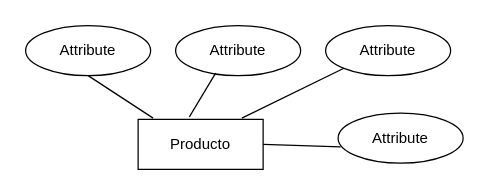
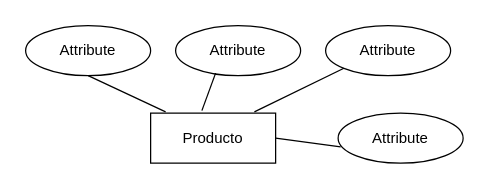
(201, 144) -> (213, 138)
